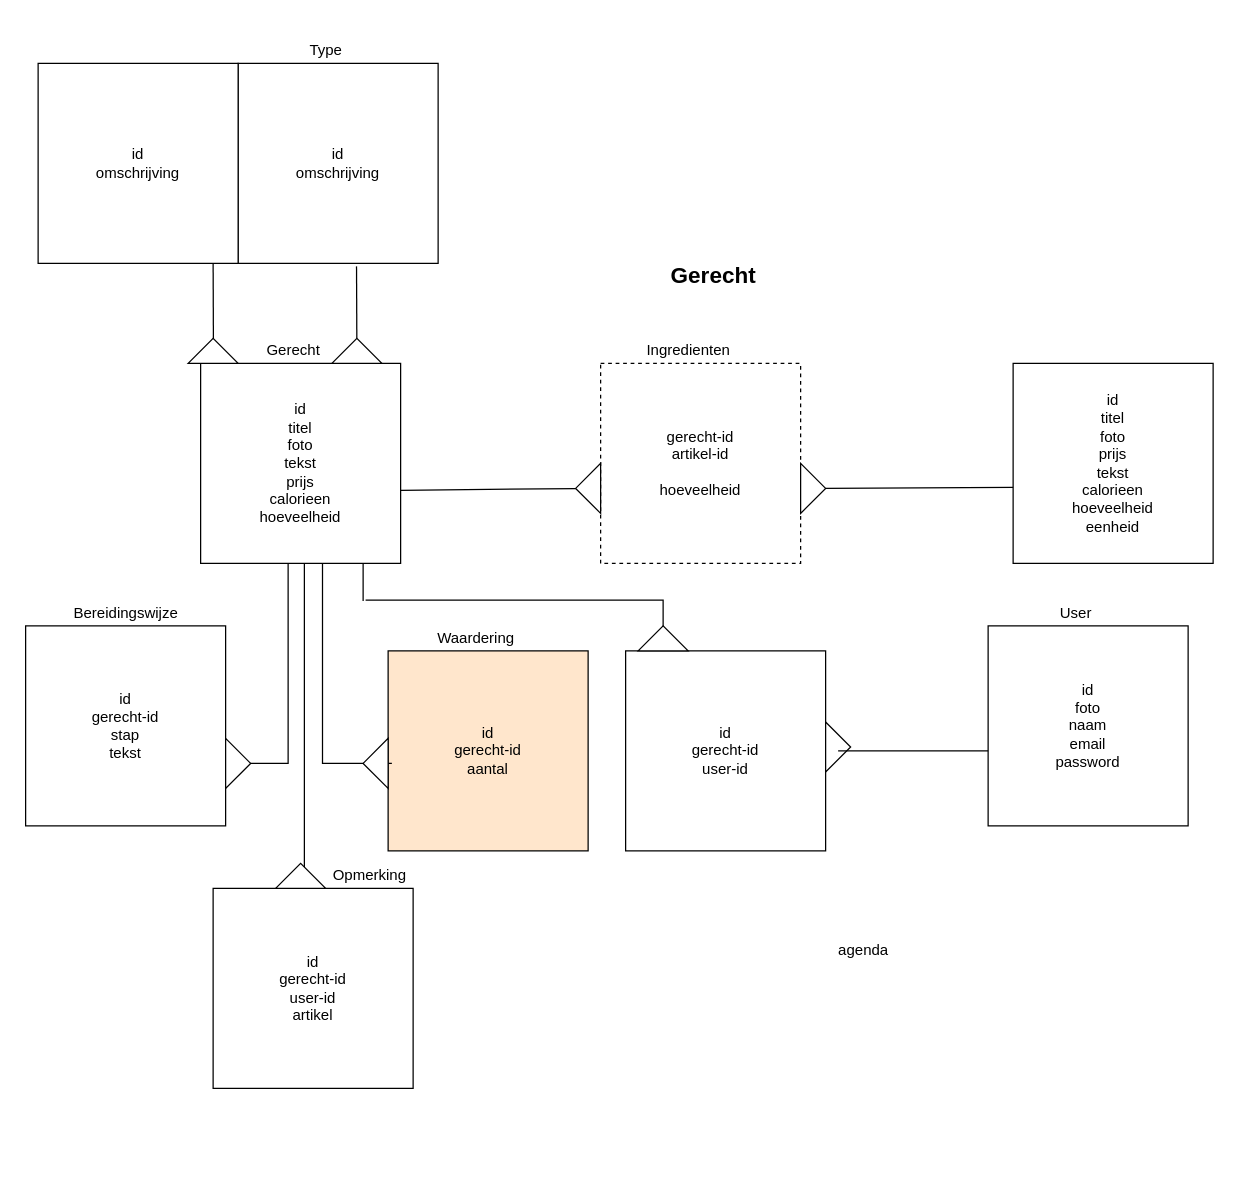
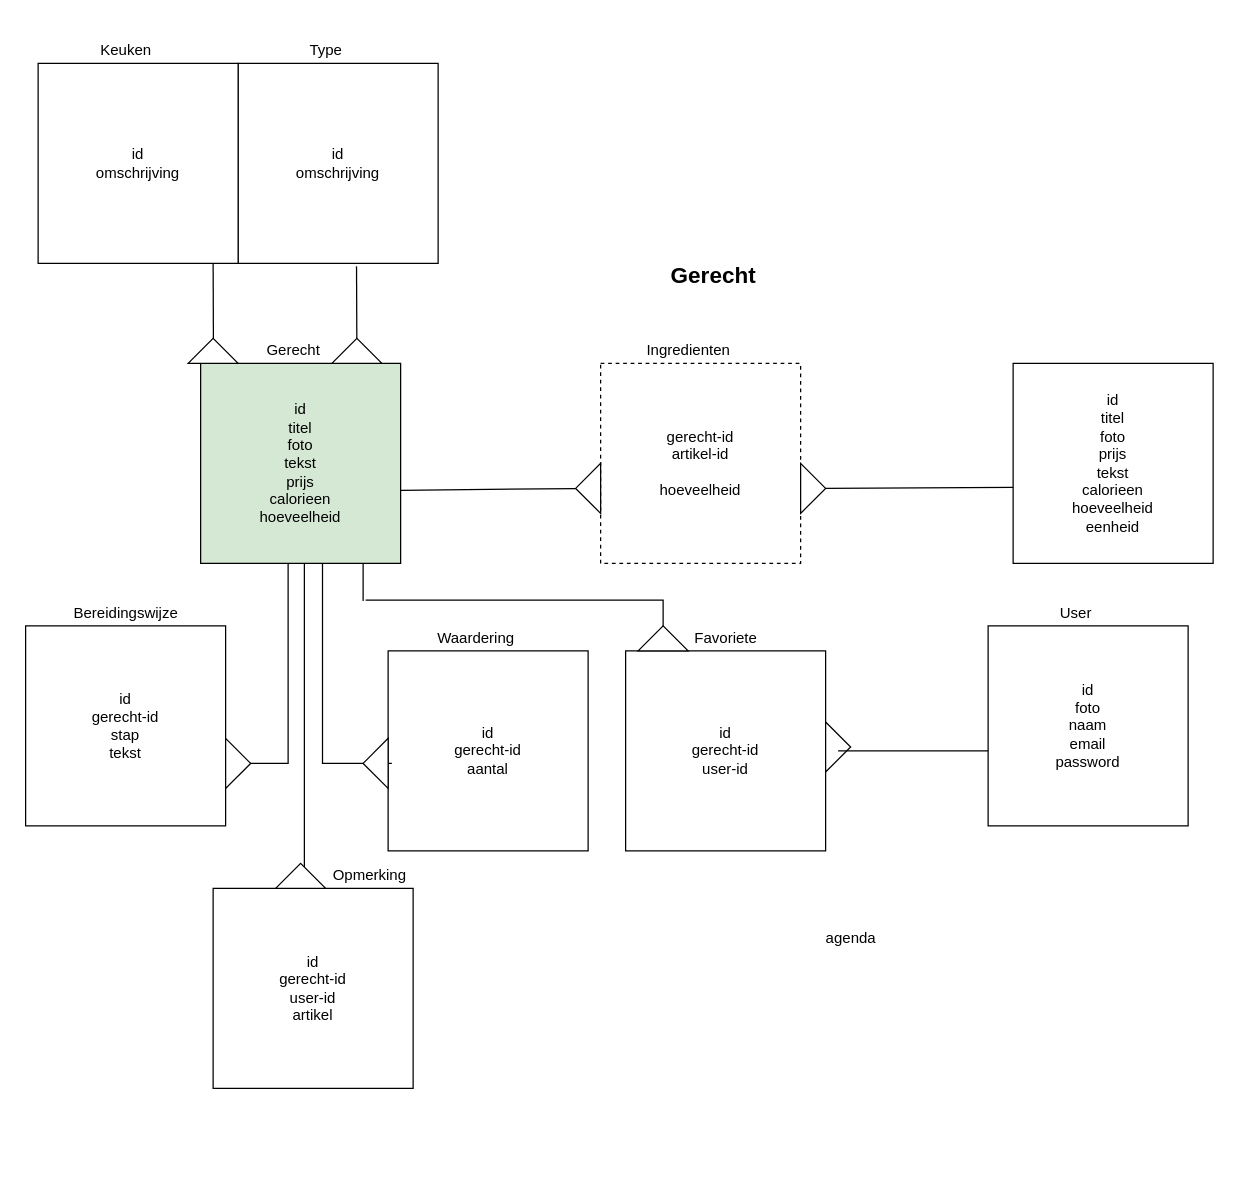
none -> (126, 51)
(301, 463) -> (301, 463)
none -> (726, 638)
(488, 751) -> (488, 751)
(863, 951) -> (851, 938)
